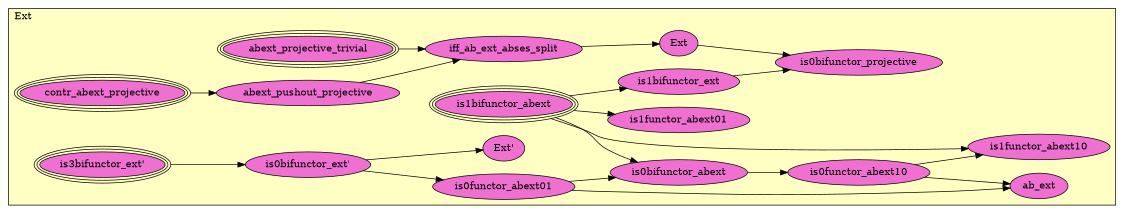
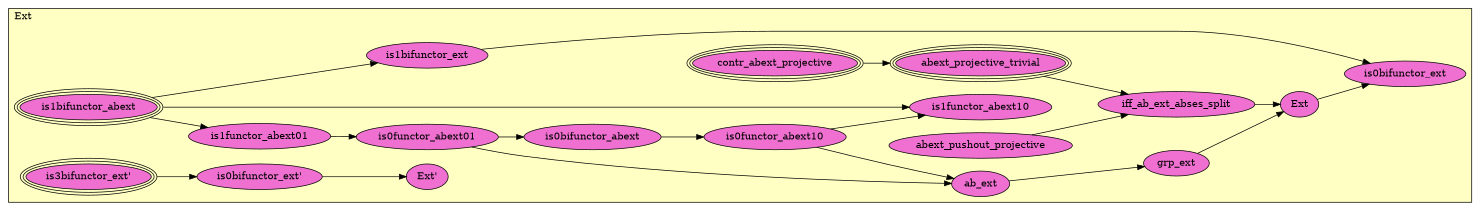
(859, 62) -> (1405, 74)
(200, 93) -> (873, 63)
(597, 141) -> none
none -> (1176, 163)
(400, 175) -> (340, 137)
